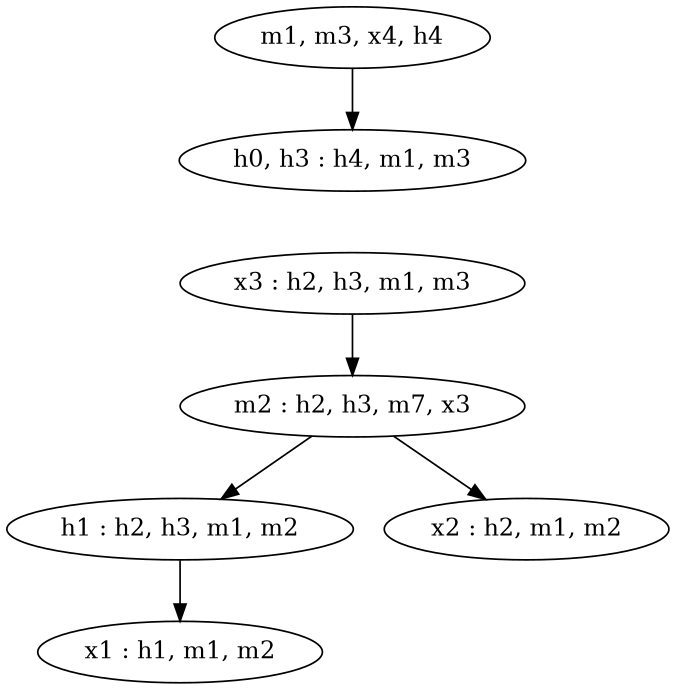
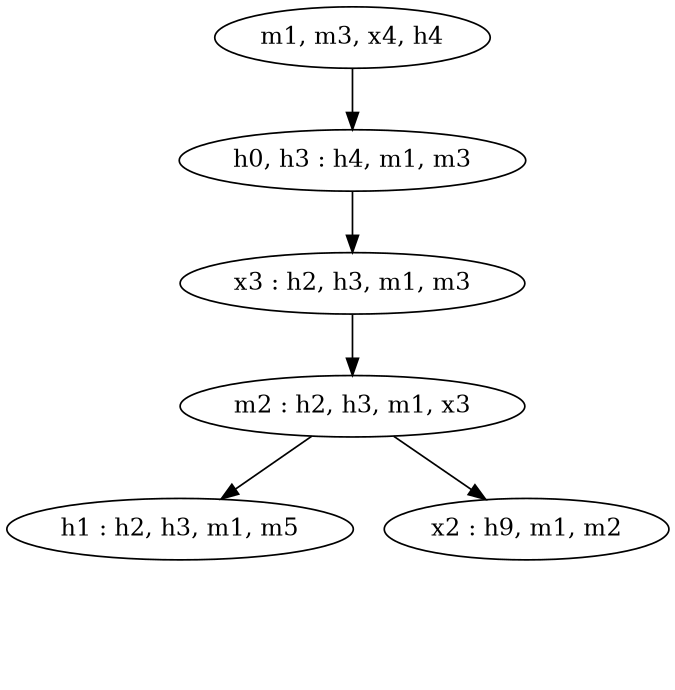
none -> (352, 214)
(352, 406) -> (352, 406)
(180, 529) -> (180, 529)
(527, 529) -> (527, 529)
(180, 652) -> none
